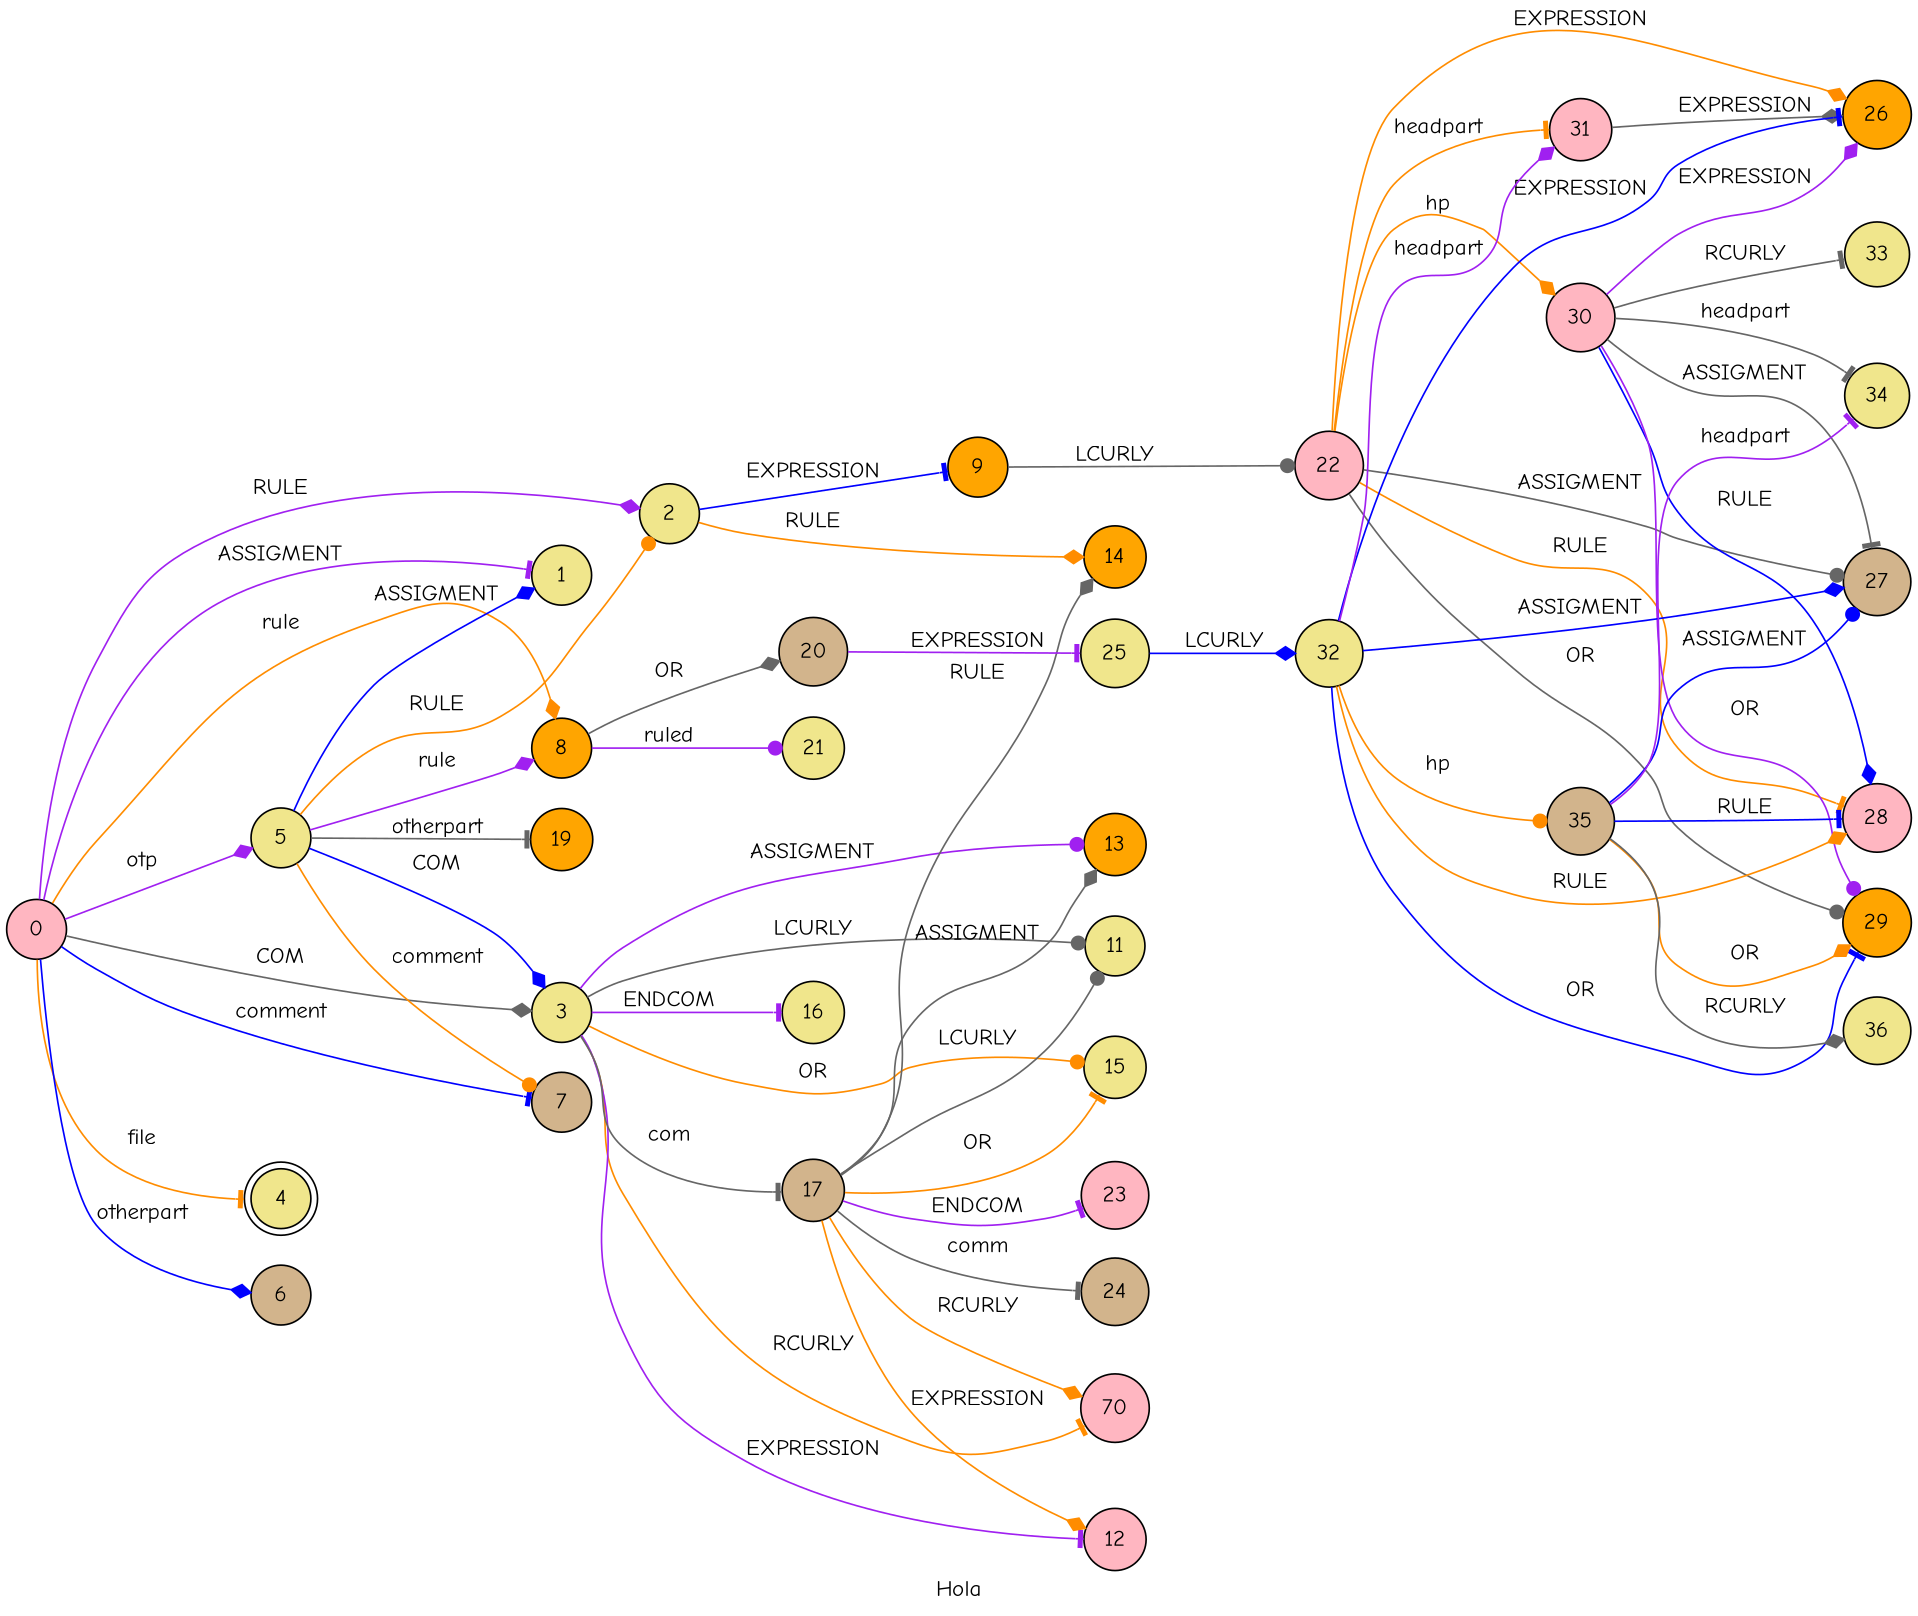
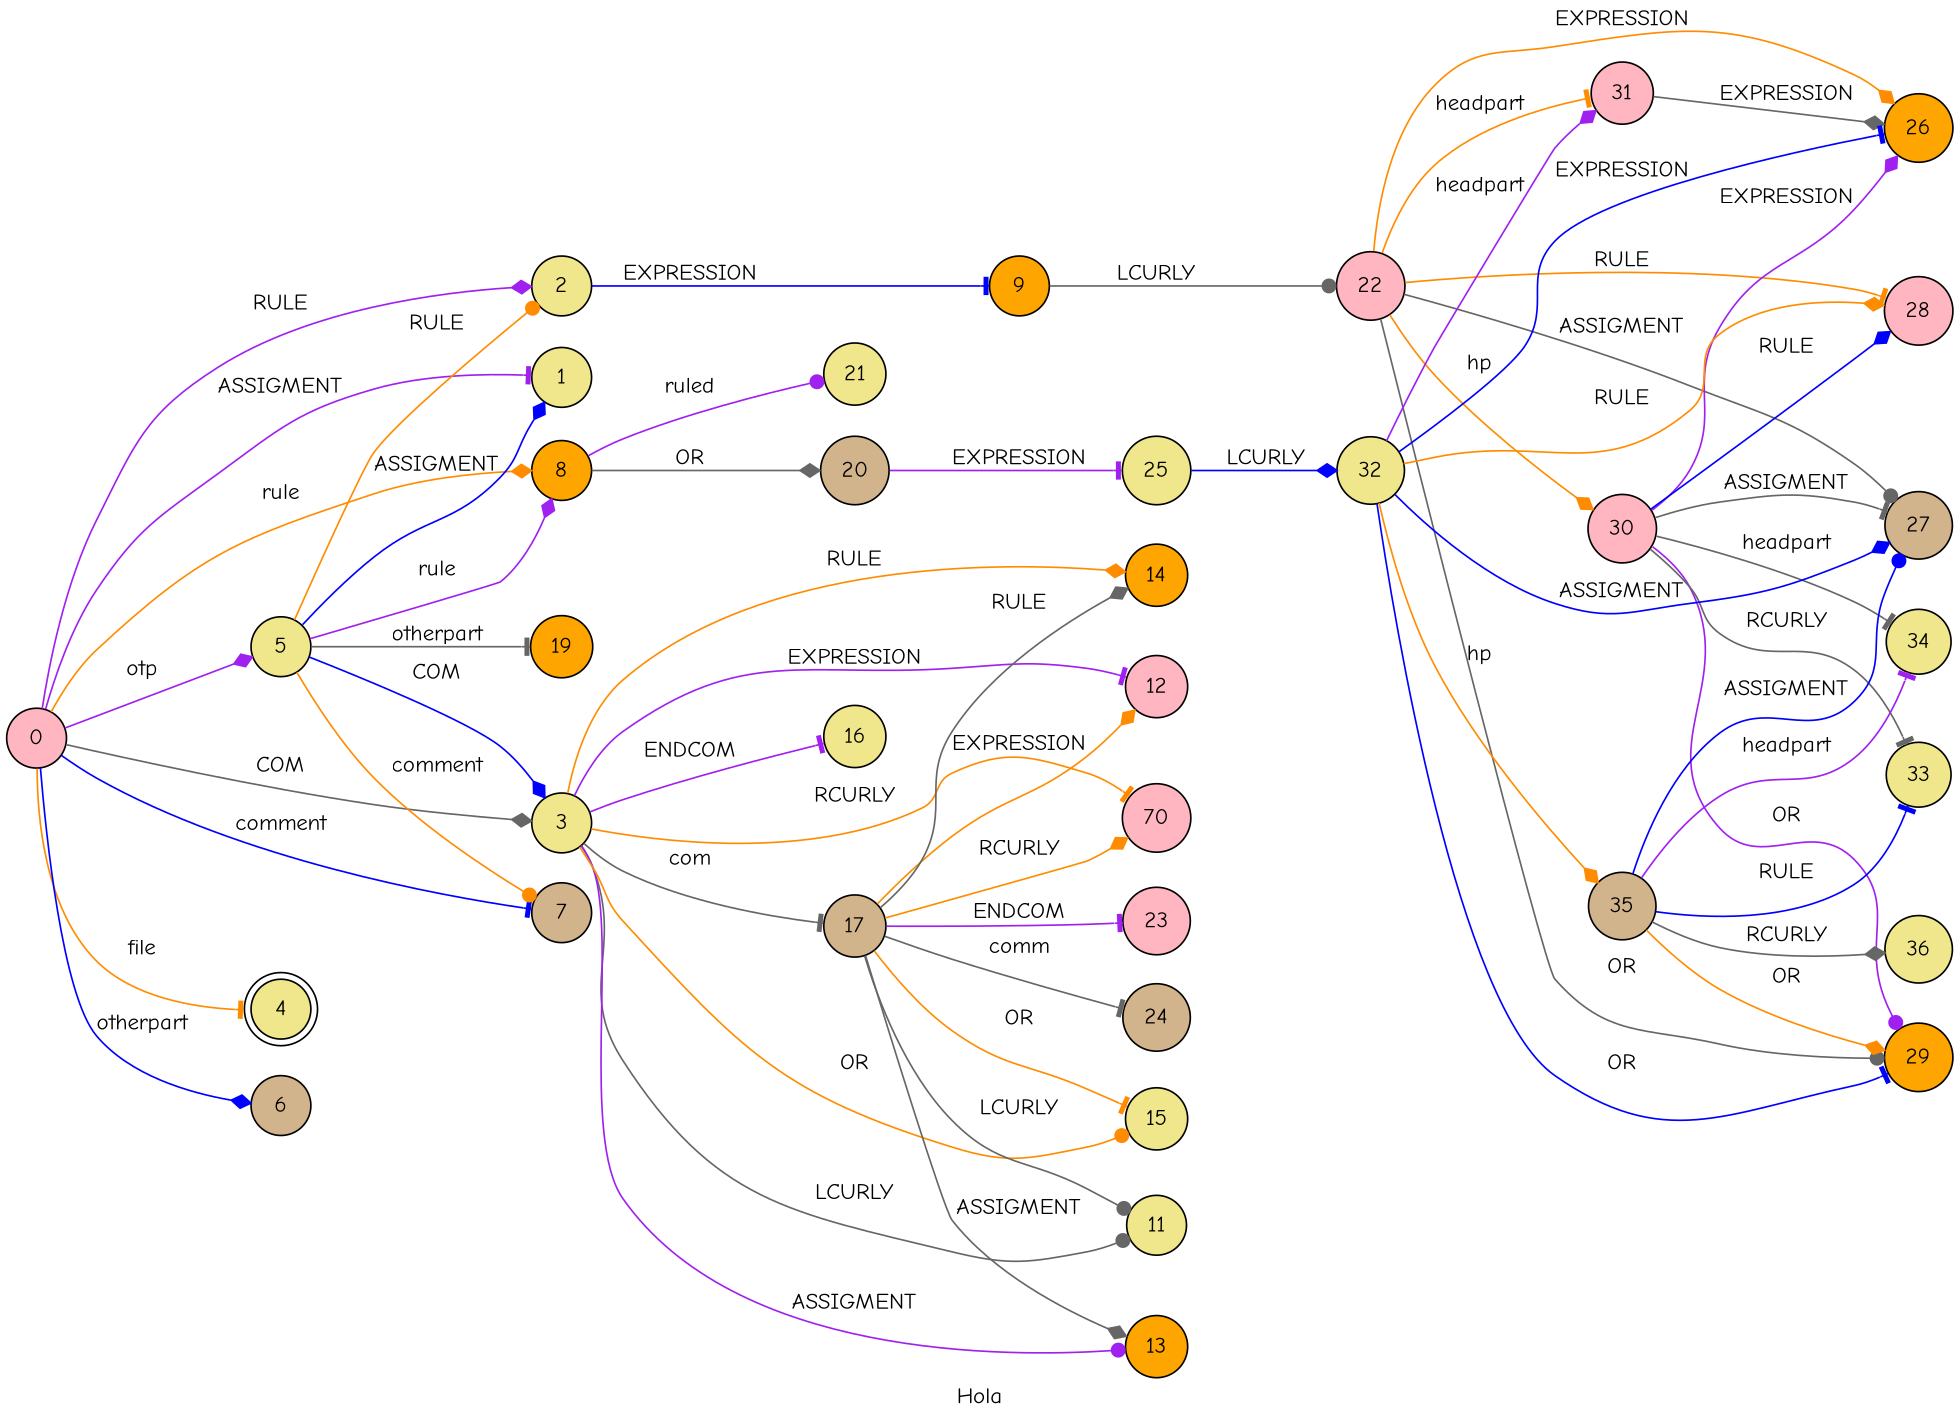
(880, 549) -> (791, 596)
(1411, 788) -> (1455, 700)
(1724, 821) -> (1801, 907)
